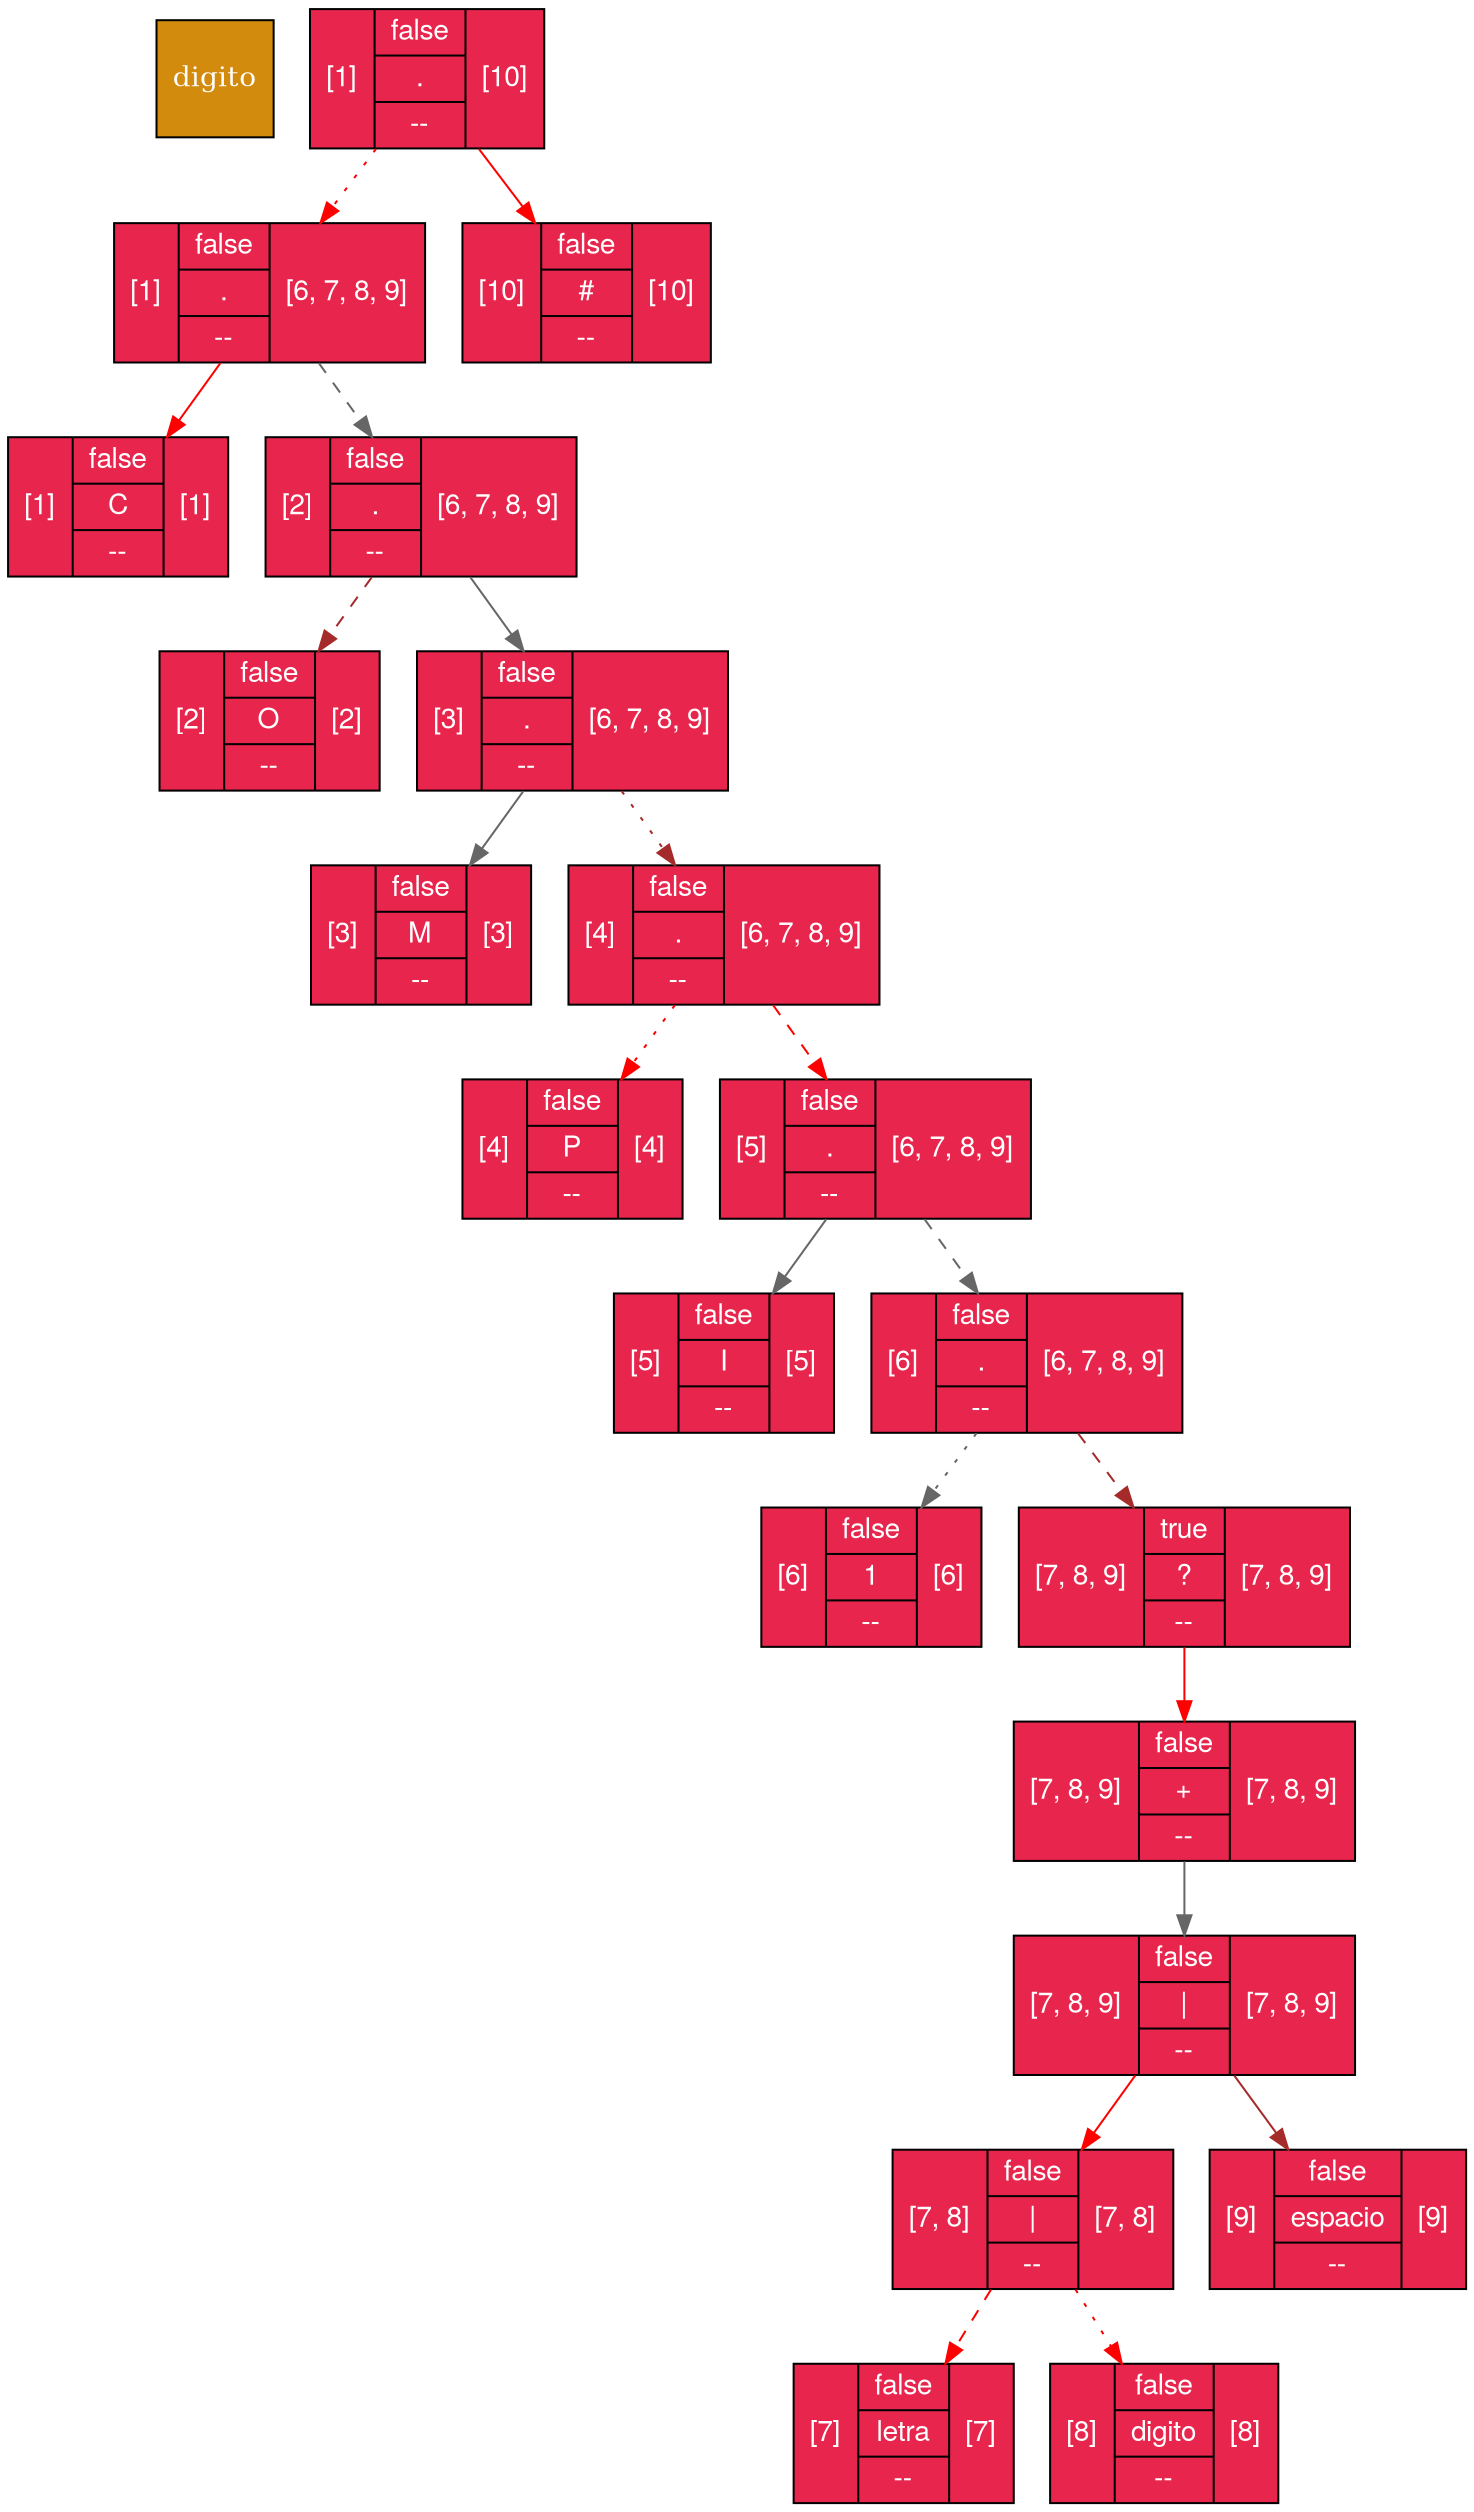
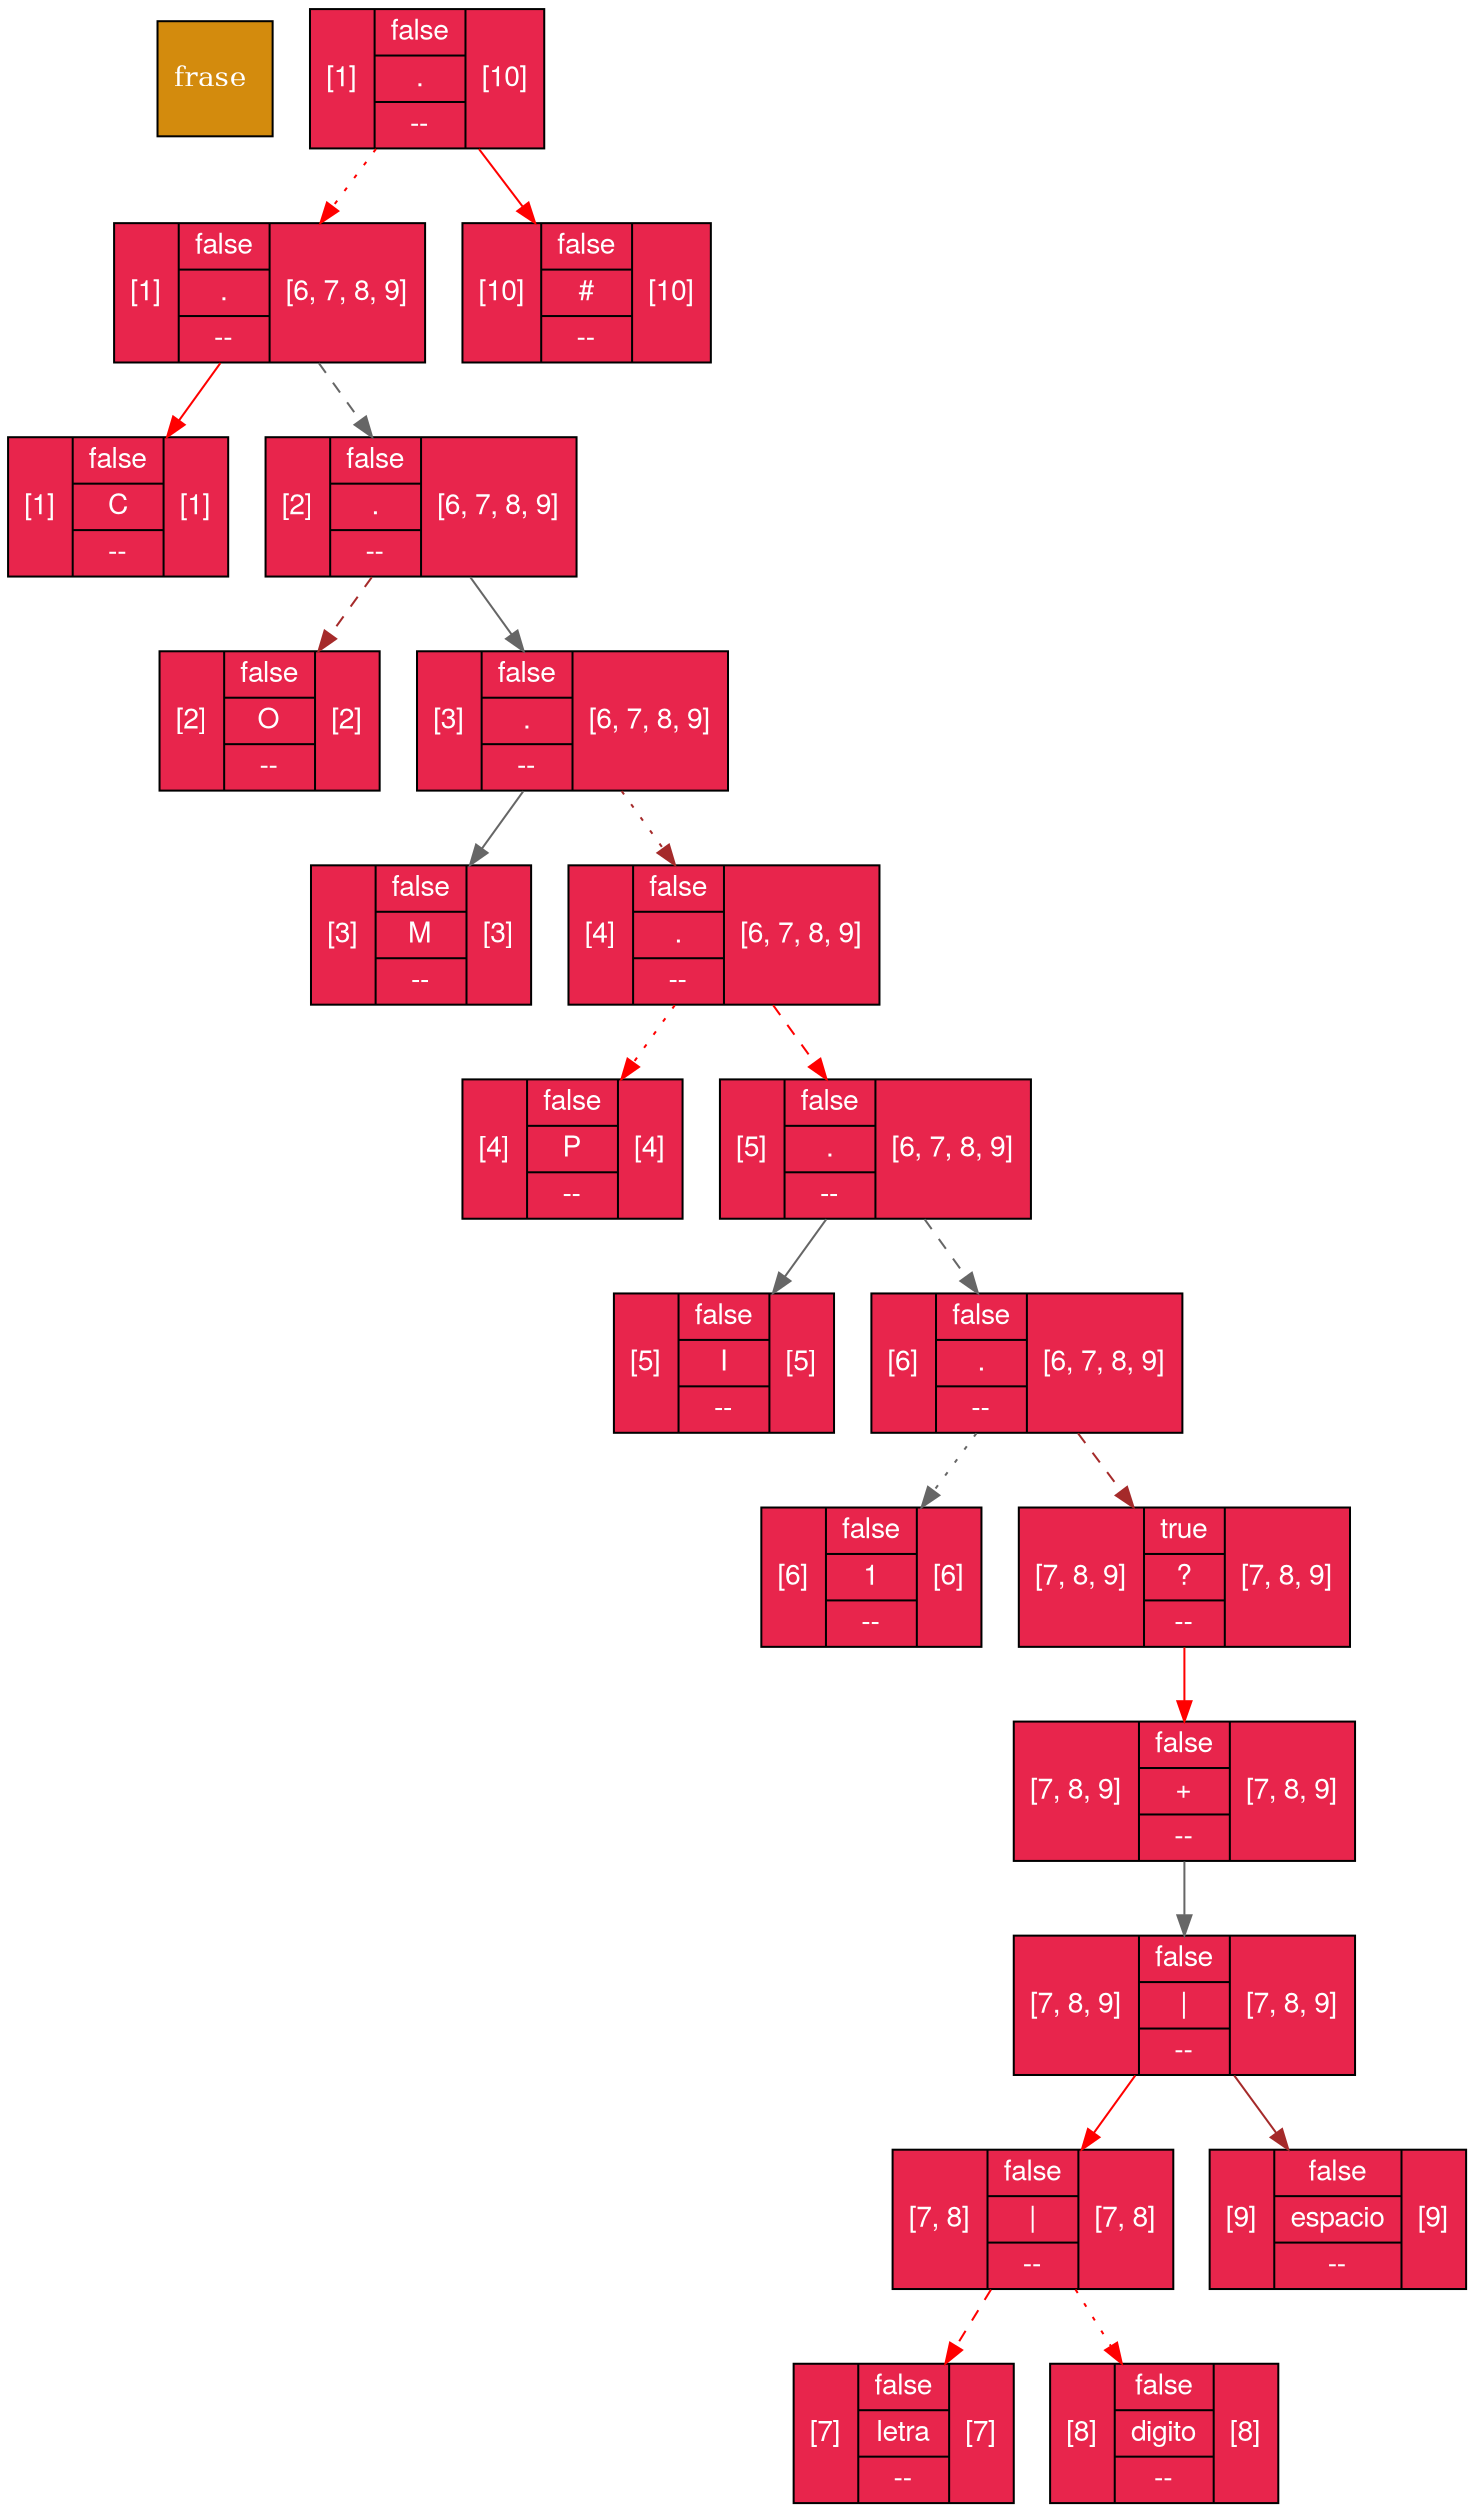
(215, 79) -> (215, 79)
